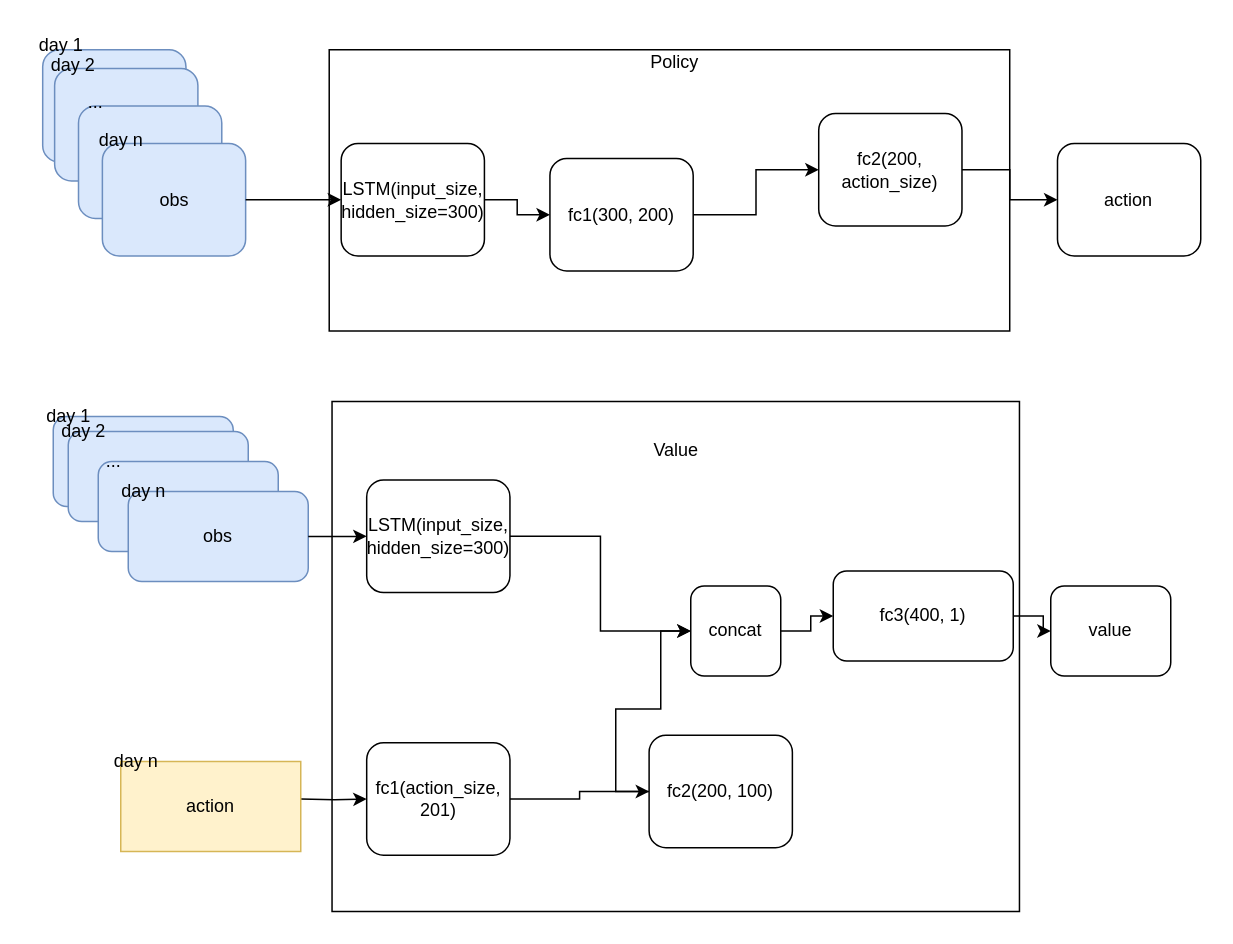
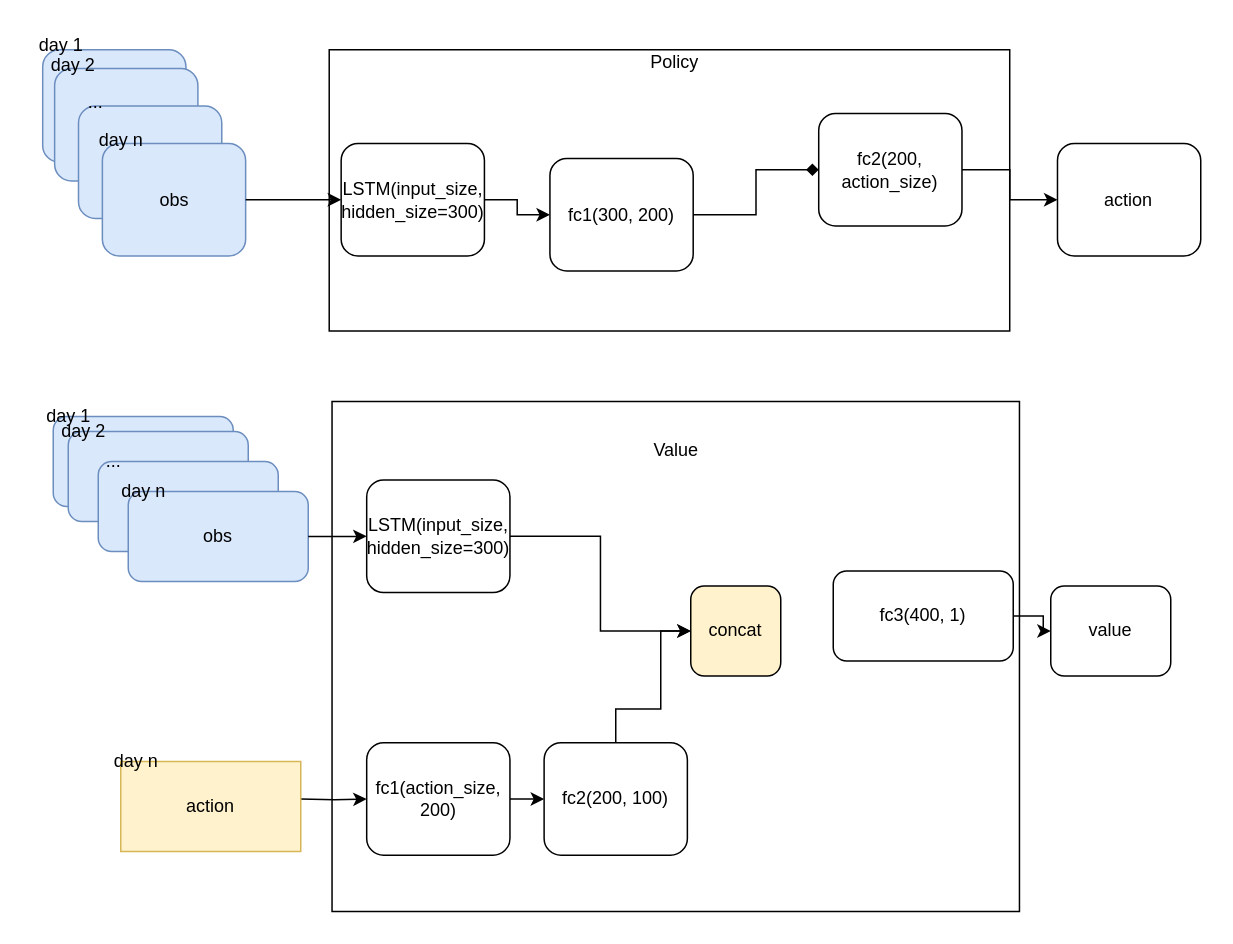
(807, 170) -> (806, 170)
(736, 631) -> (736, 631)
(809, 631) -> none
(721, 791) -> (616, 799)
(439, 799) -> (439, 799)
